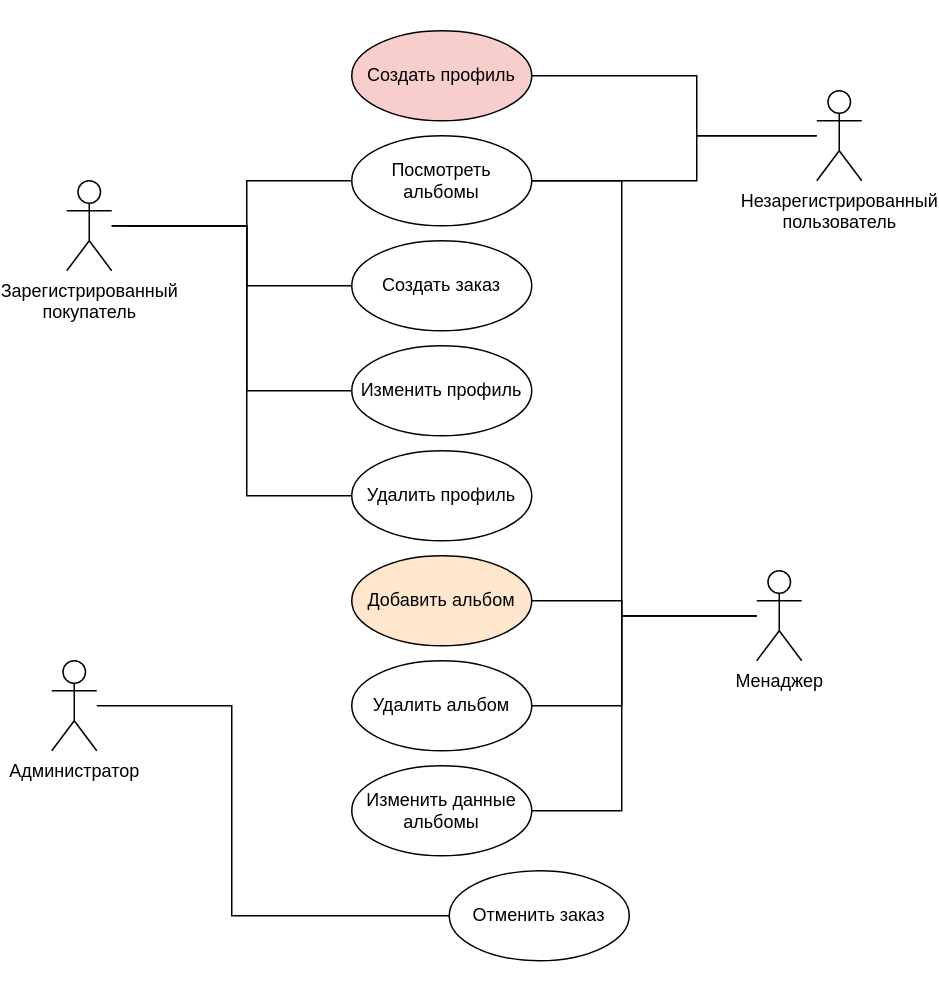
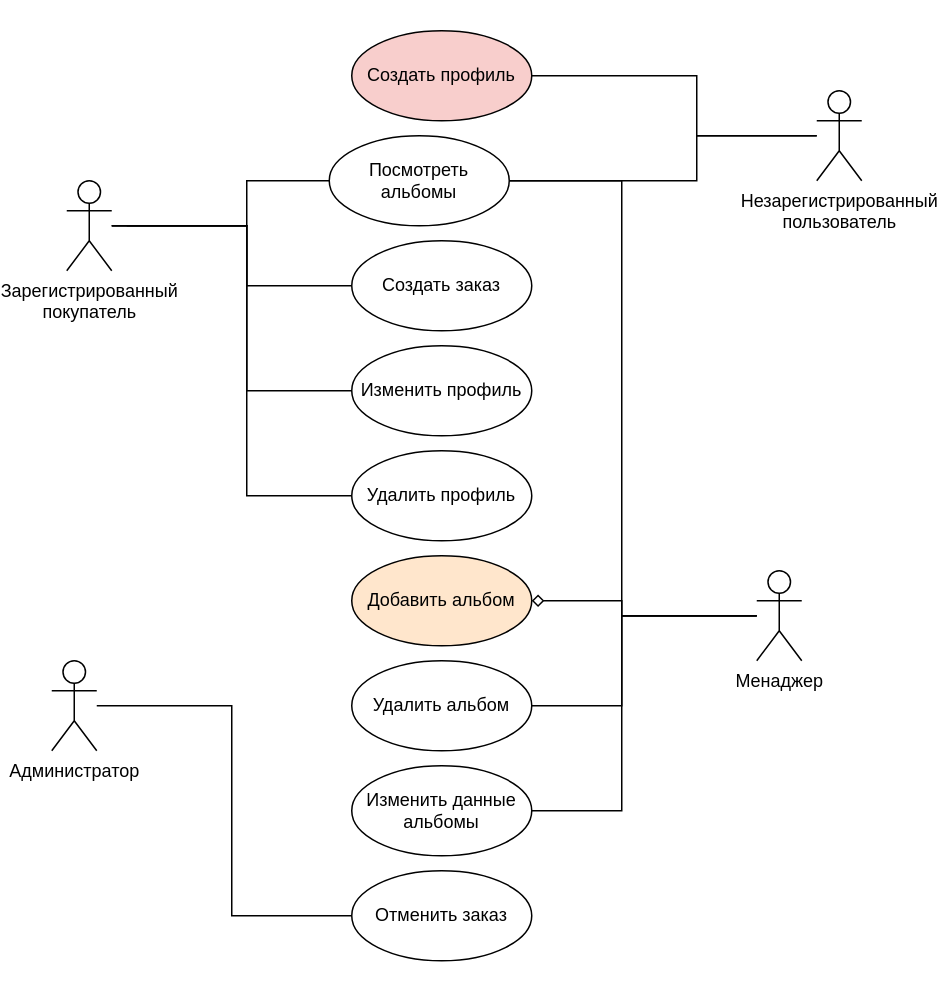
(442, 181) -> (419, 181)
(538, 601) -> (544, 601)
(539, 916) -> (442, 916)
